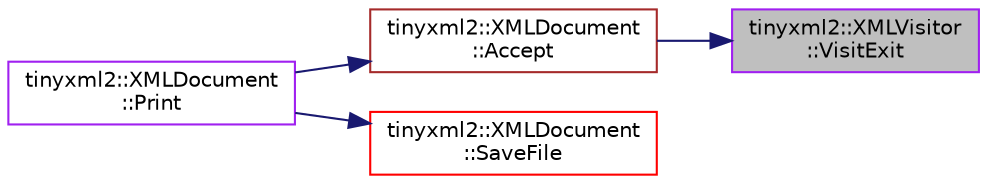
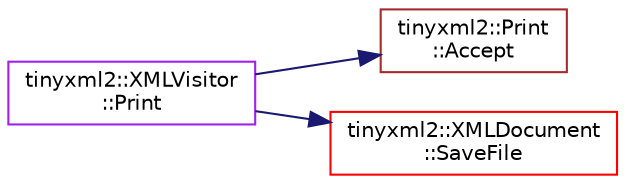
(514, 41) -> (474, 41)
(855, 41) -> none
(152, 93) -> (132, 93)
